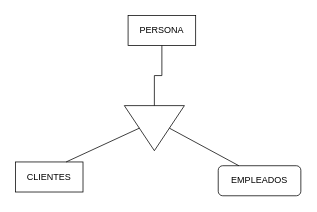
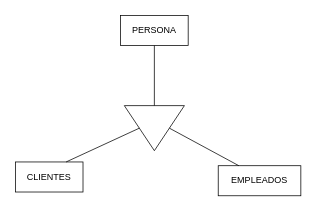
(162, 30) -> (154, 30)
(259, 180) -> (259, 180)
